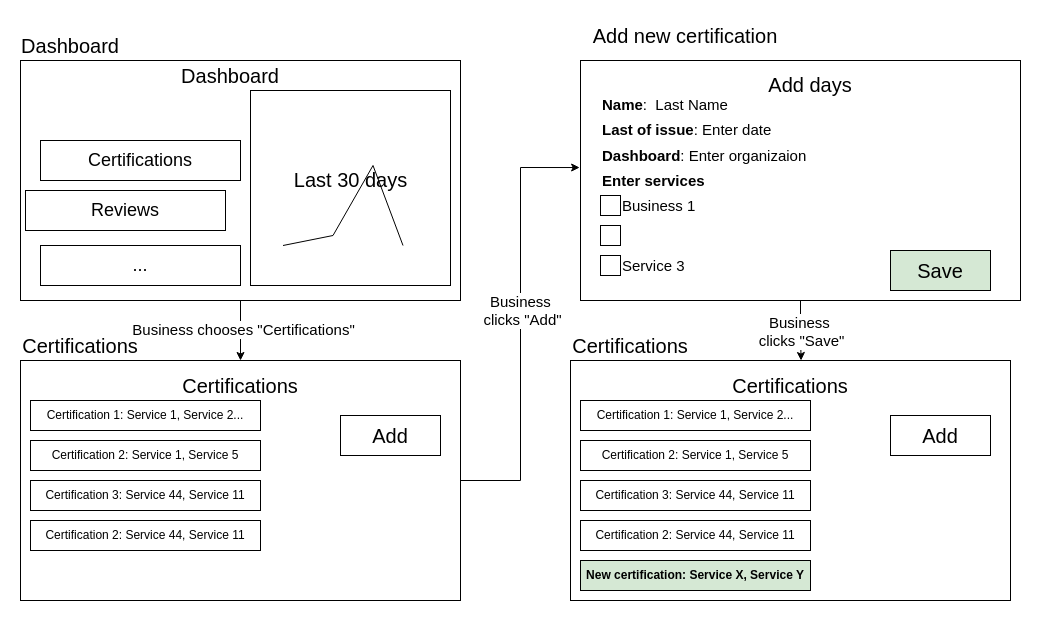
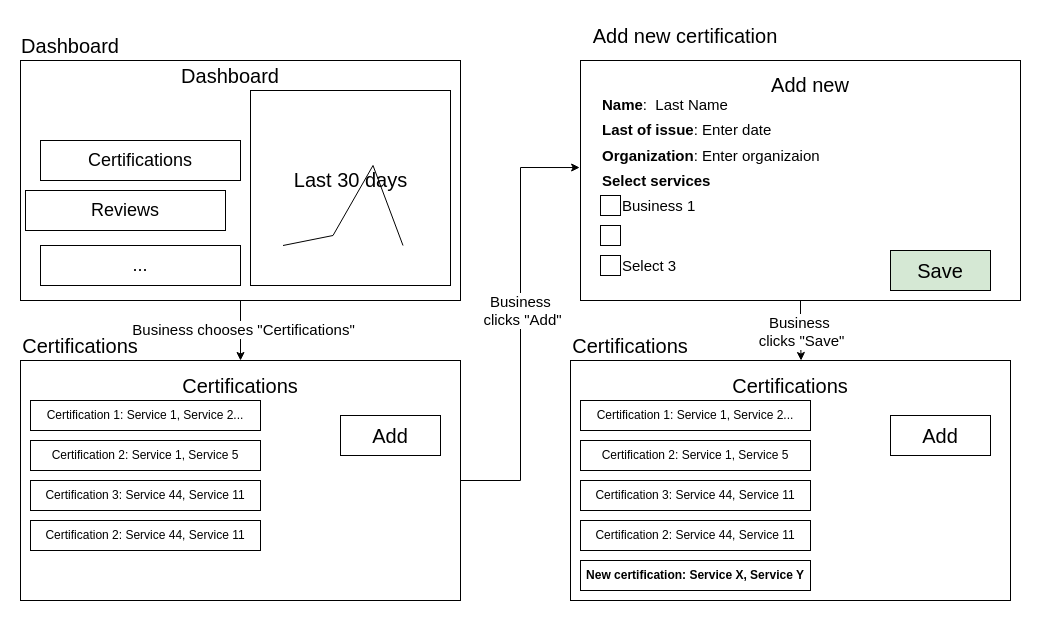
(811, 85) -> (811, 85)
(689, 156) -> (696, 156)
(646, 181) -> (648, 181)
(650, 266) -> (646, 266)
(696, 576) -> (696, 576)
